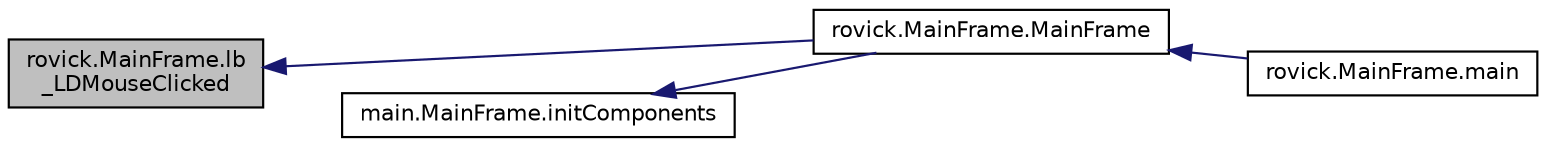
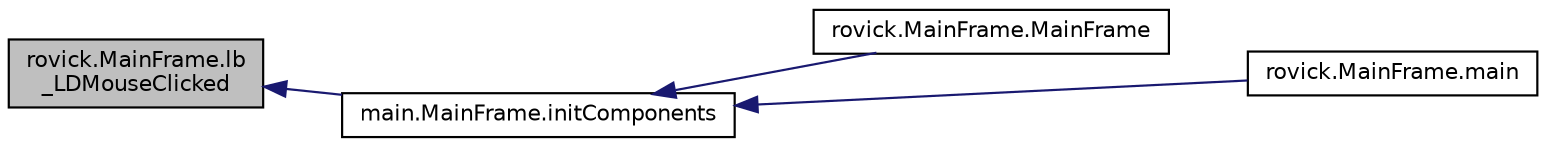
(550, 53) -> (314, 92)
(1219, 56) -> (1003, 92)
